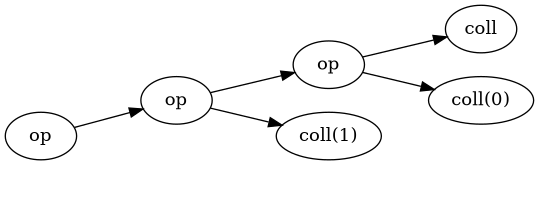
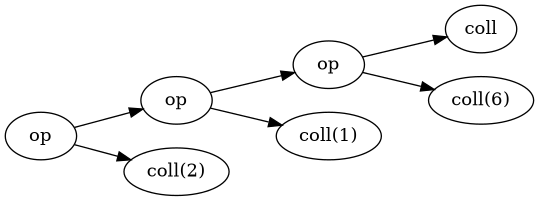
(481, 100) -> (481, 100)
none -> (177, 172)
